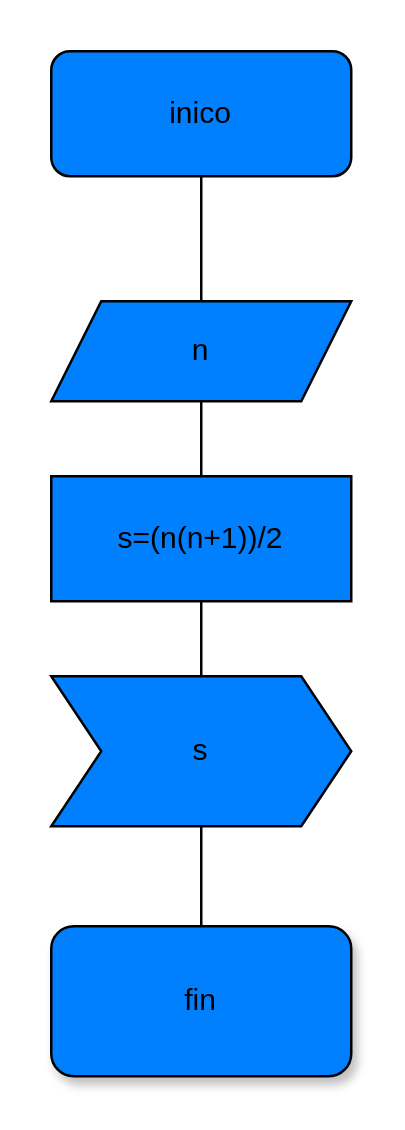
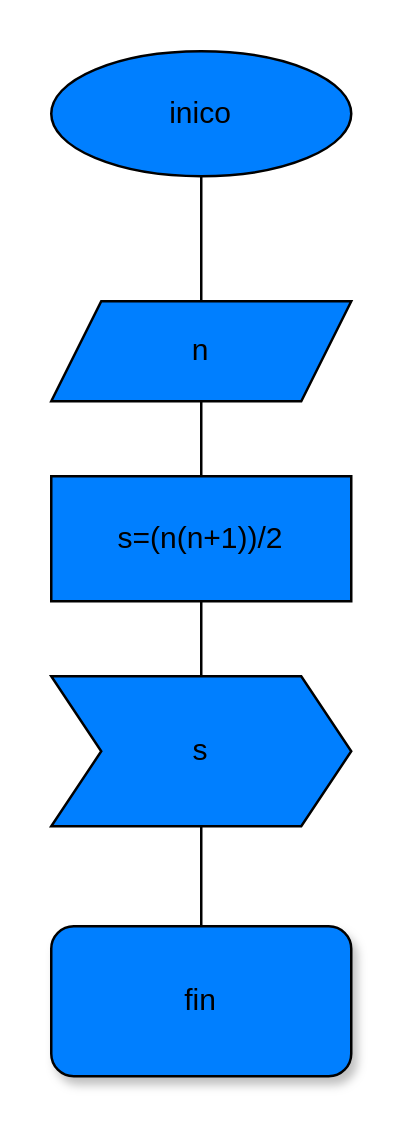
(201, 114) -> (201, 114)
